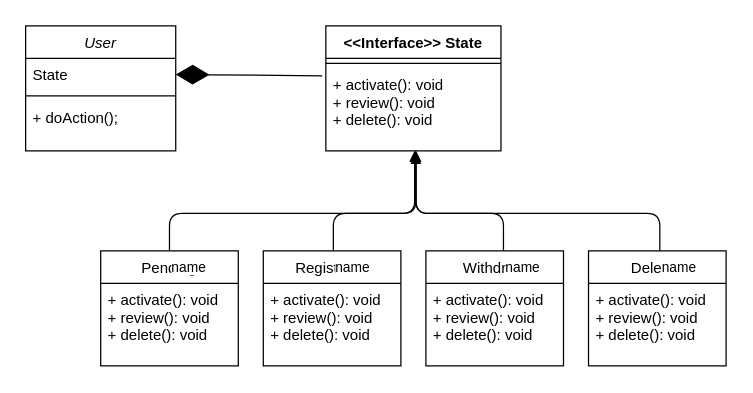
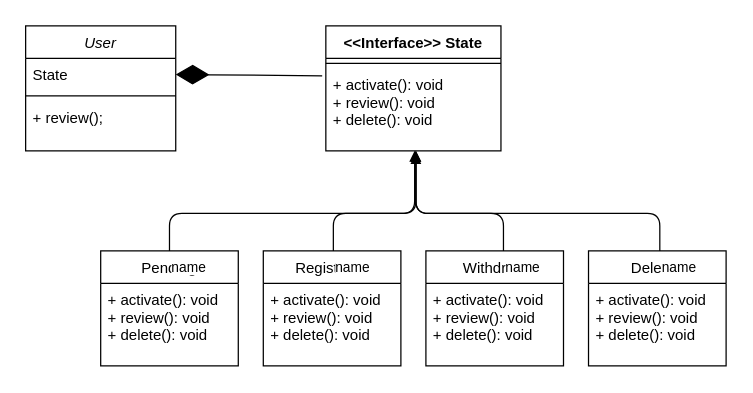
(81, 118) -> (73, 118)
